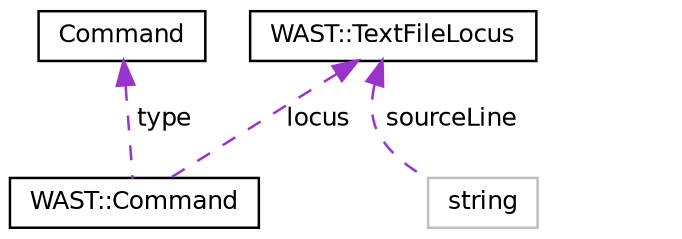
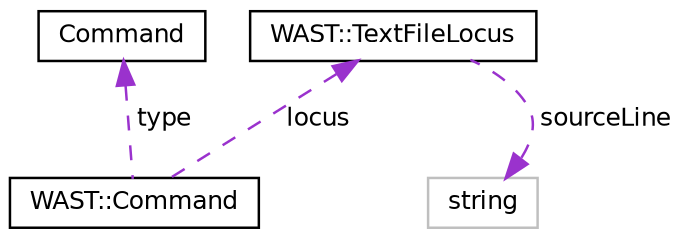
(383, 141) -> (522, 98)
